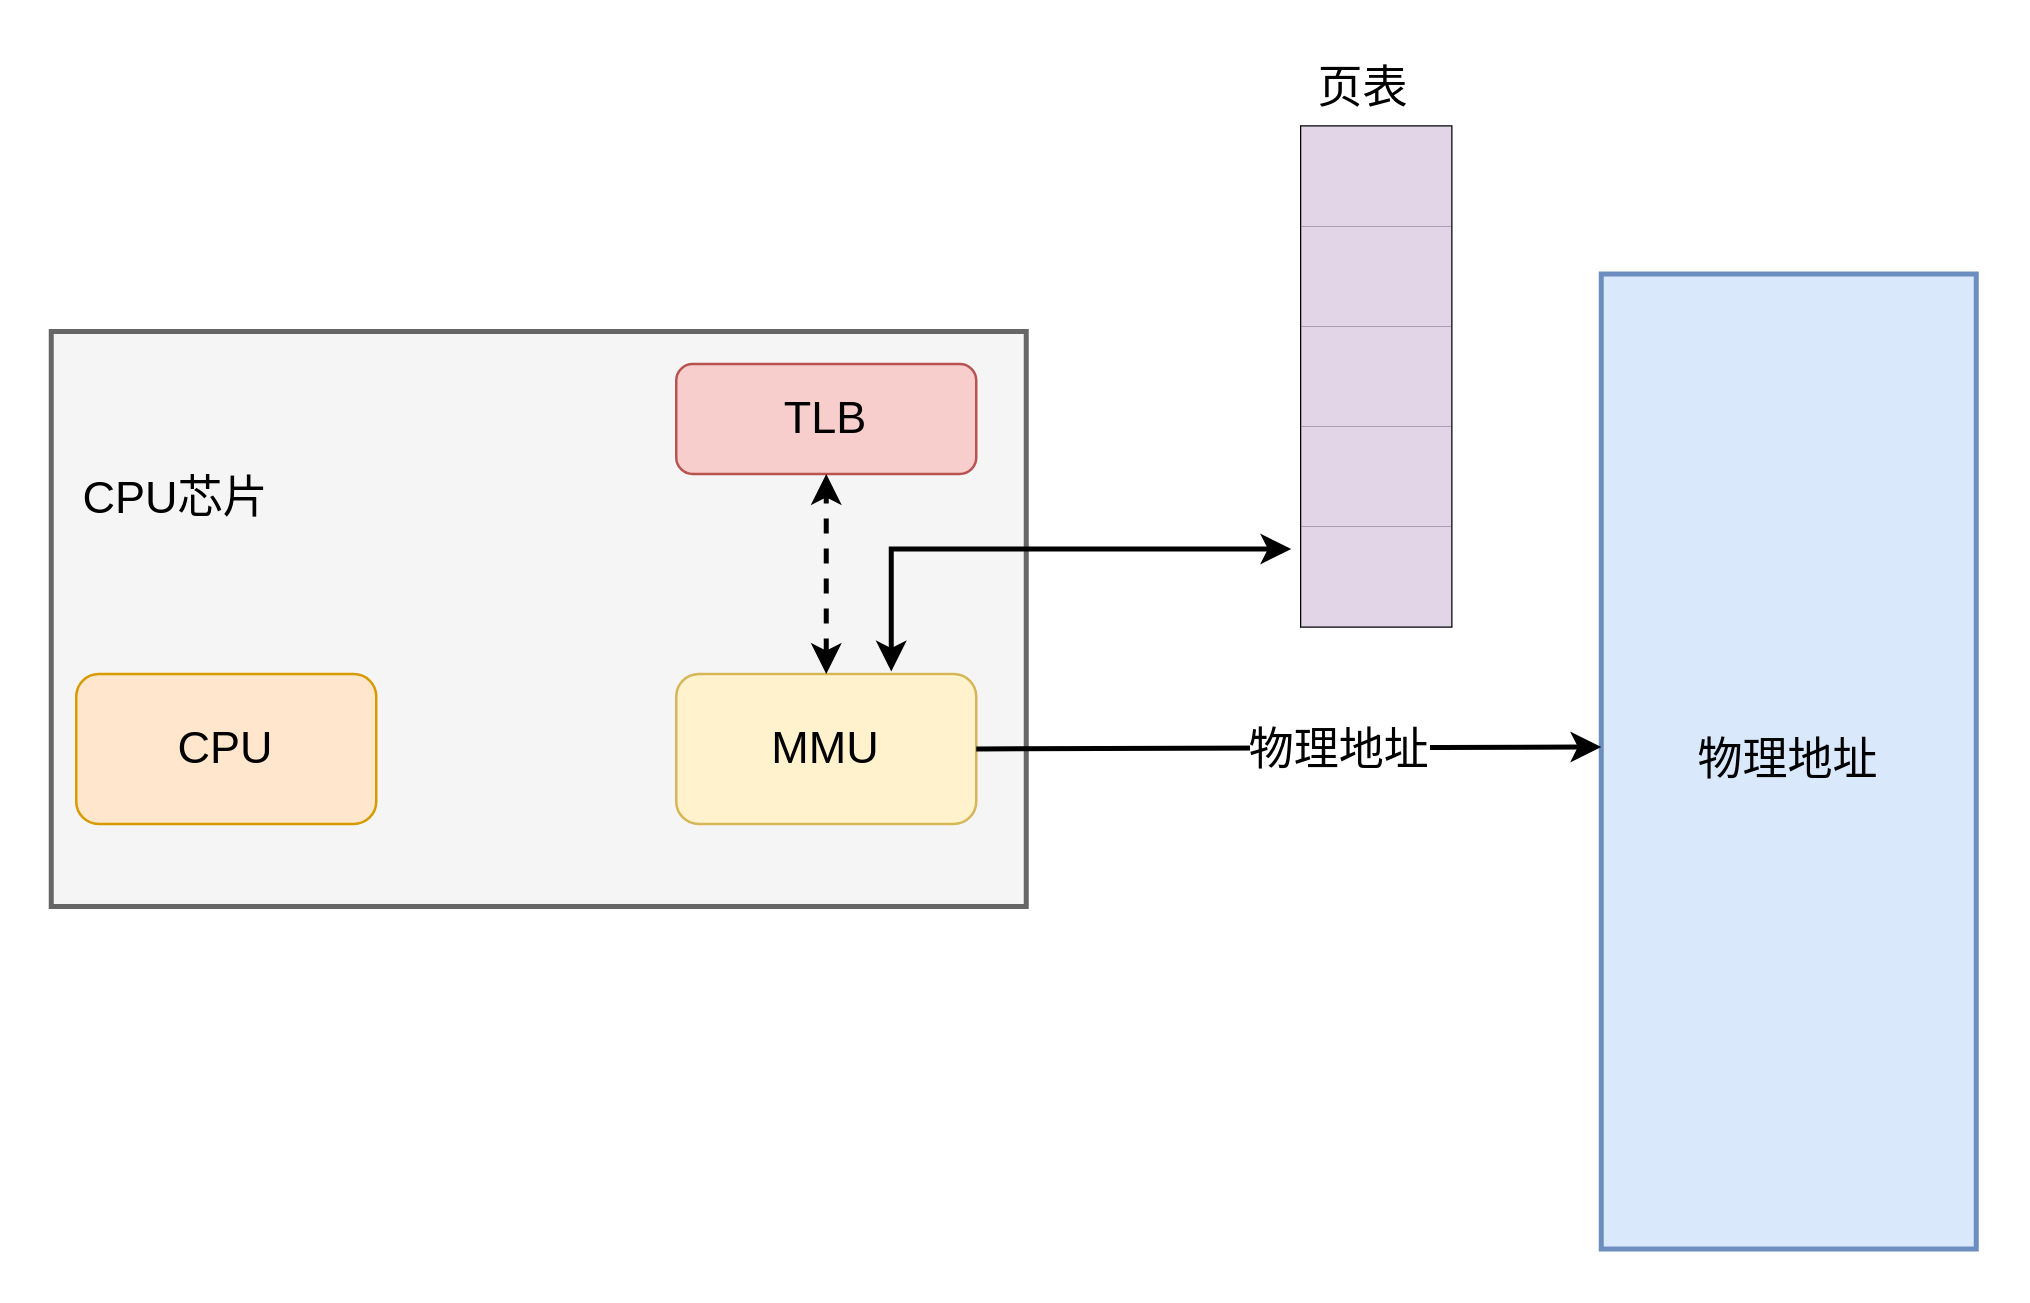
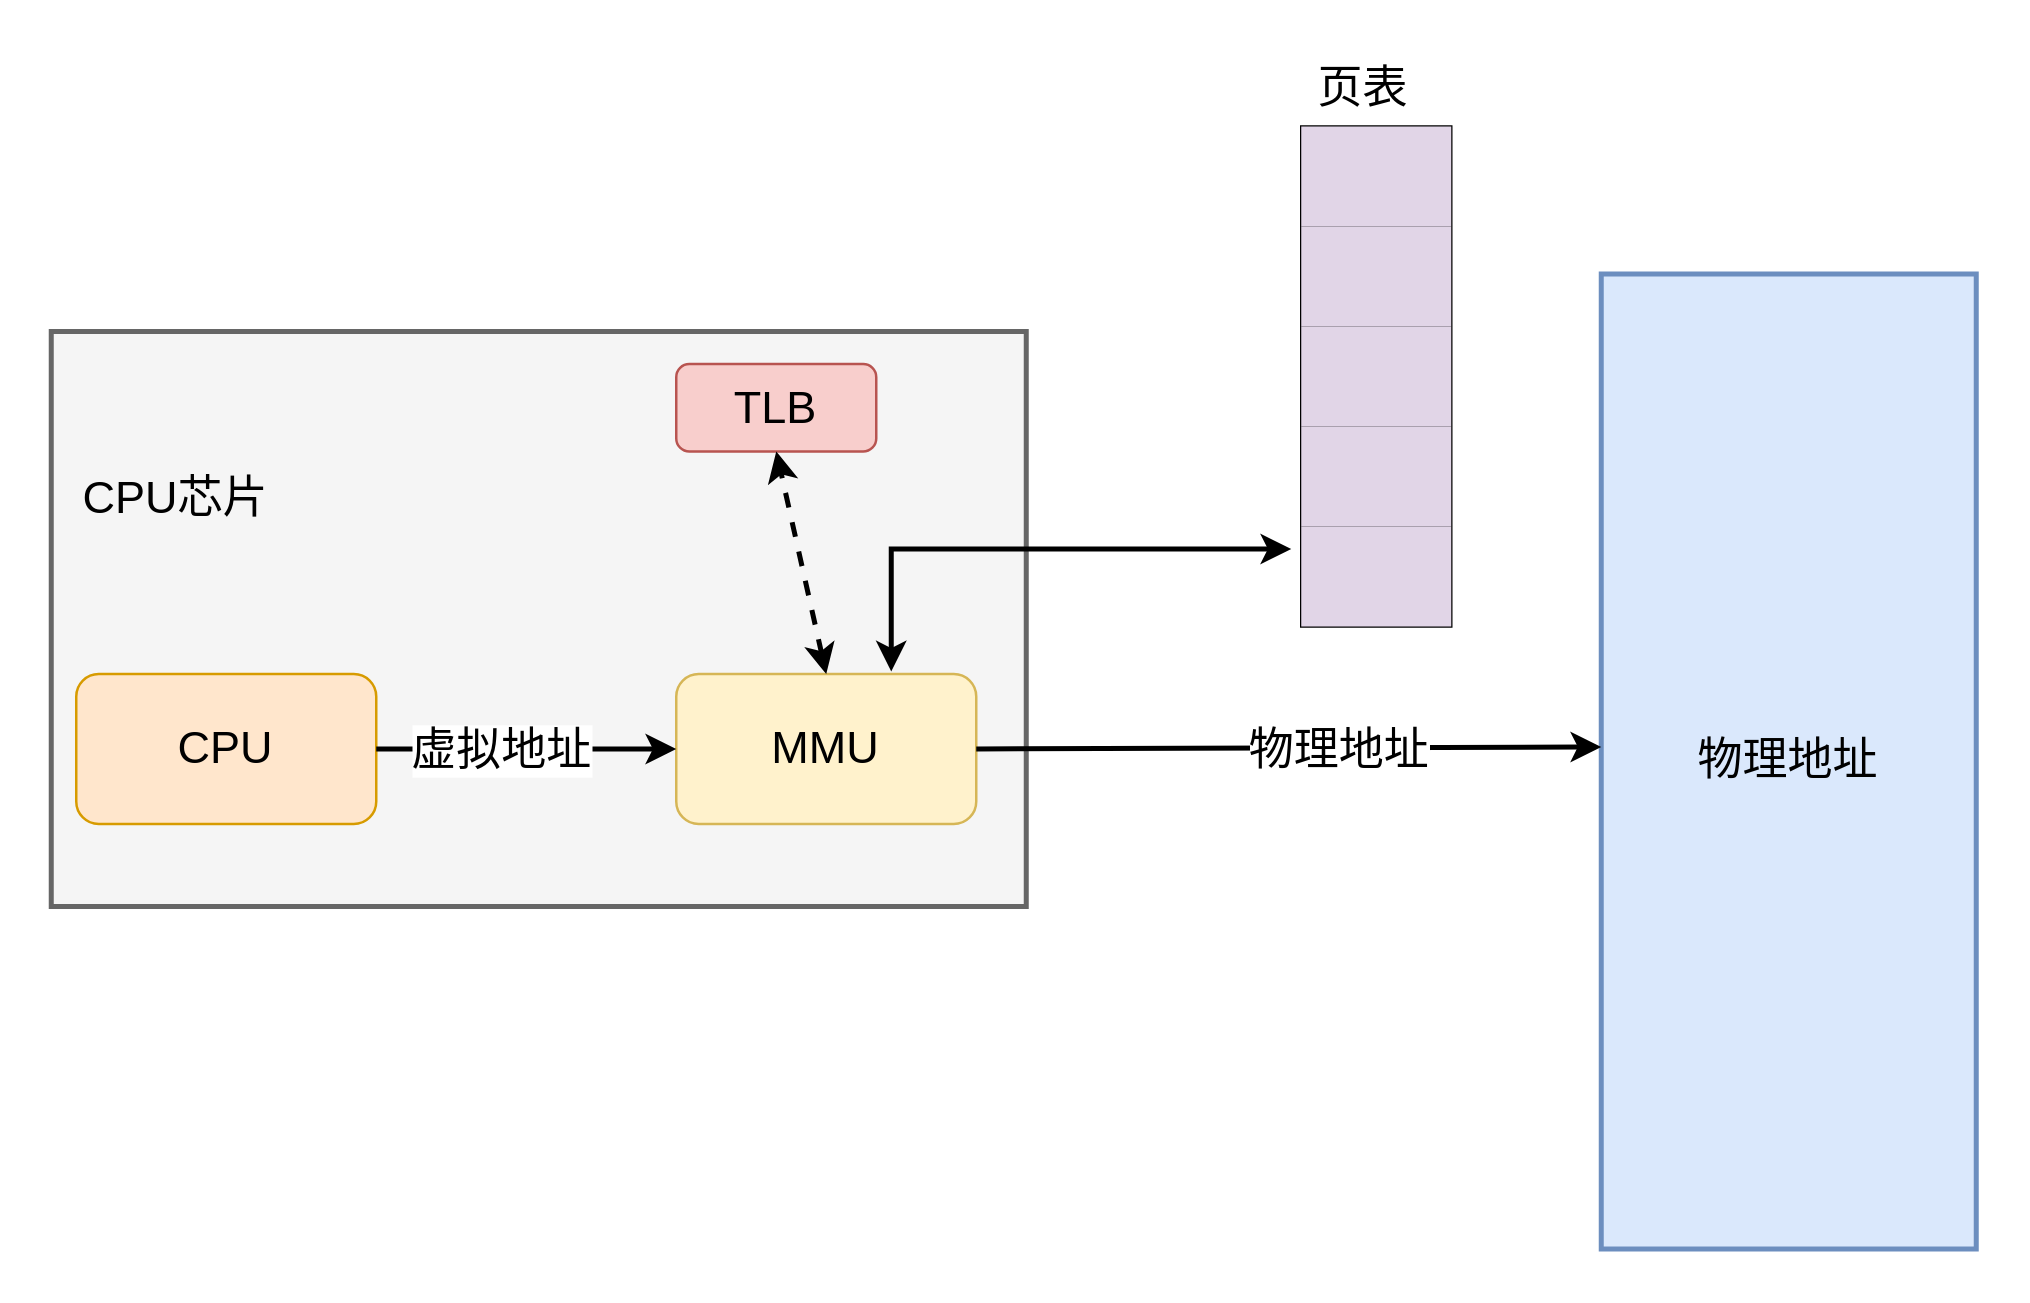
(826, 419) -> (776, 408)
none -> (623, 749)
